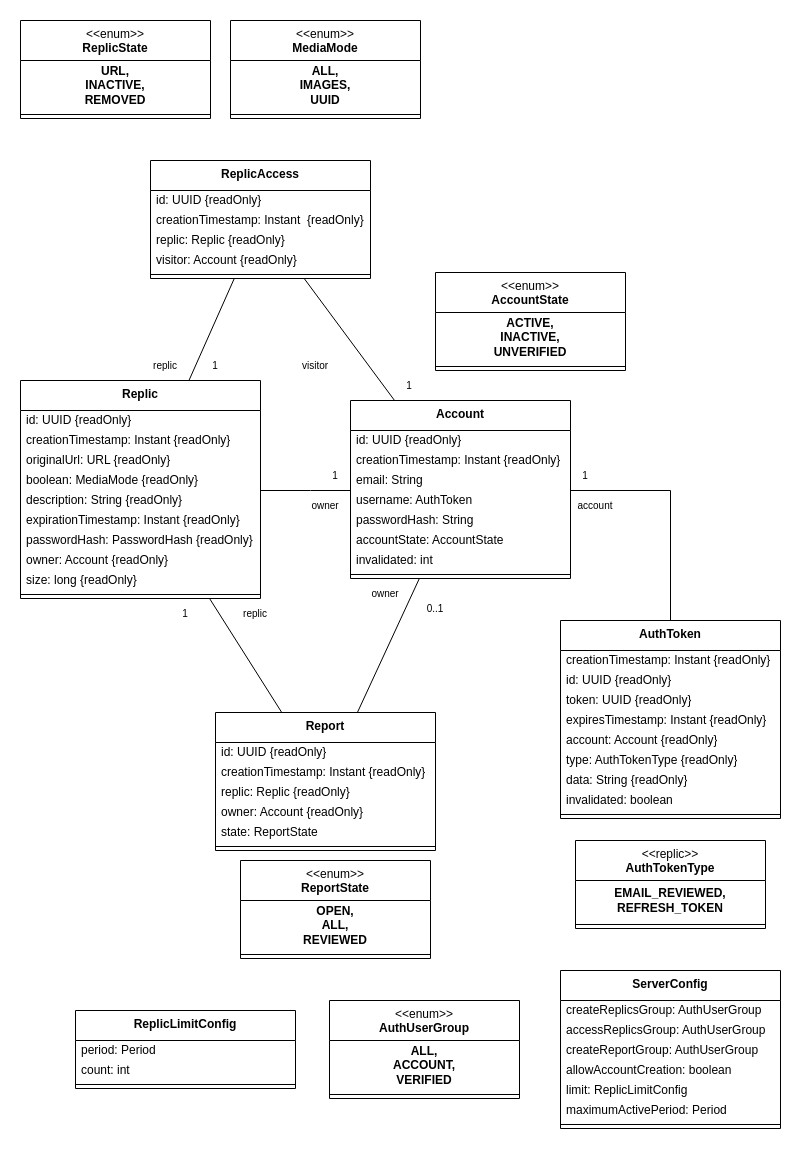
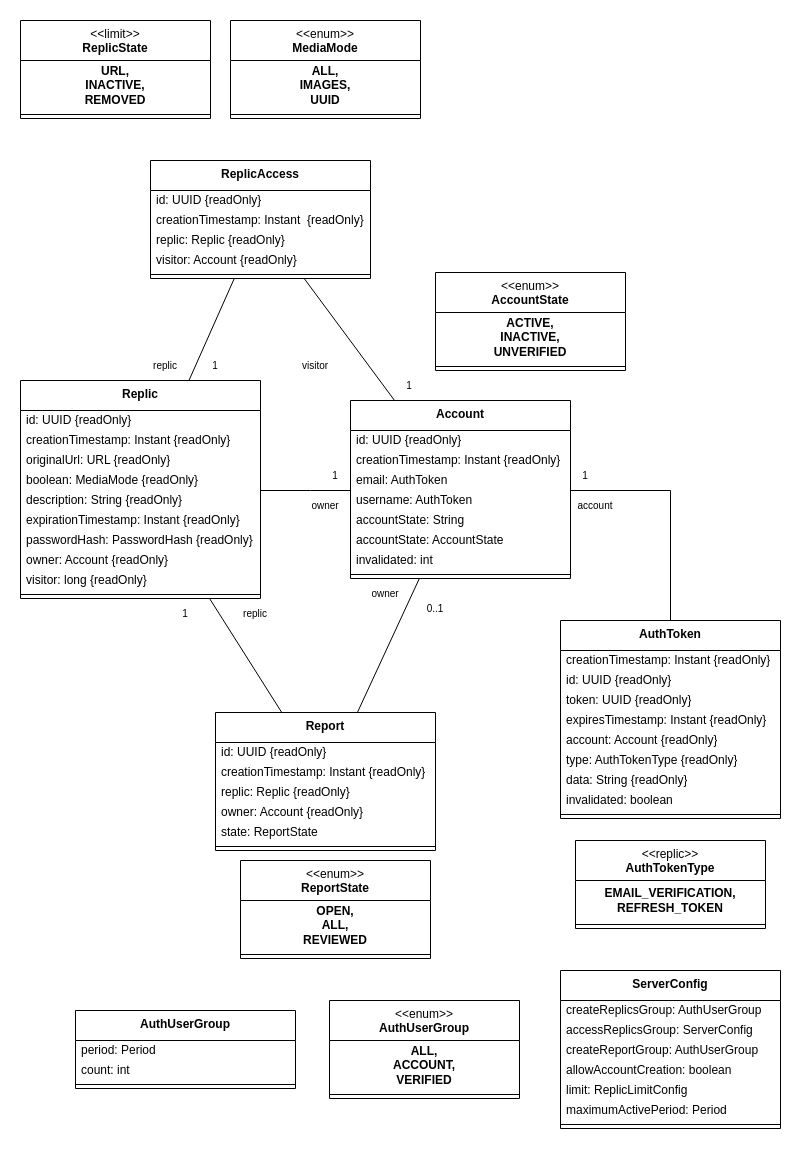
(116, 42) -> (116, 42)
(392, 481) -> (404, 481)
(419, 521) -> (419, 521)
(88, 581) -> (96, 581)
(671, 901) -> (671, 901)
(186, 1025) -> (186, 1025)
(671, 1031) -> (666, 1031)
